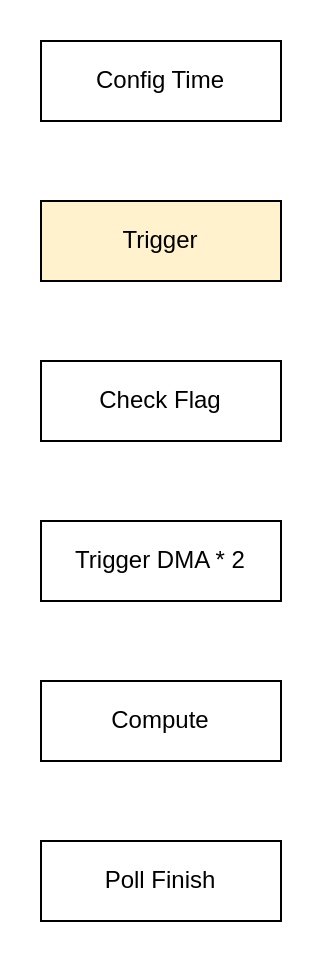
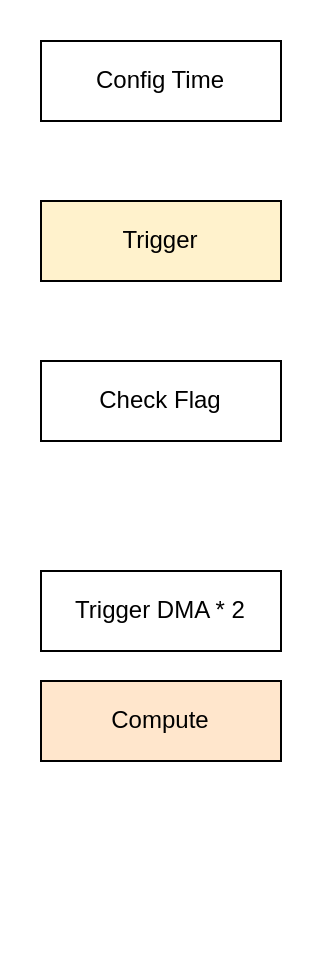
(161, 561) -> (161, 611)
(161, 721) -> (161, 721)
(161, 881) -> none
